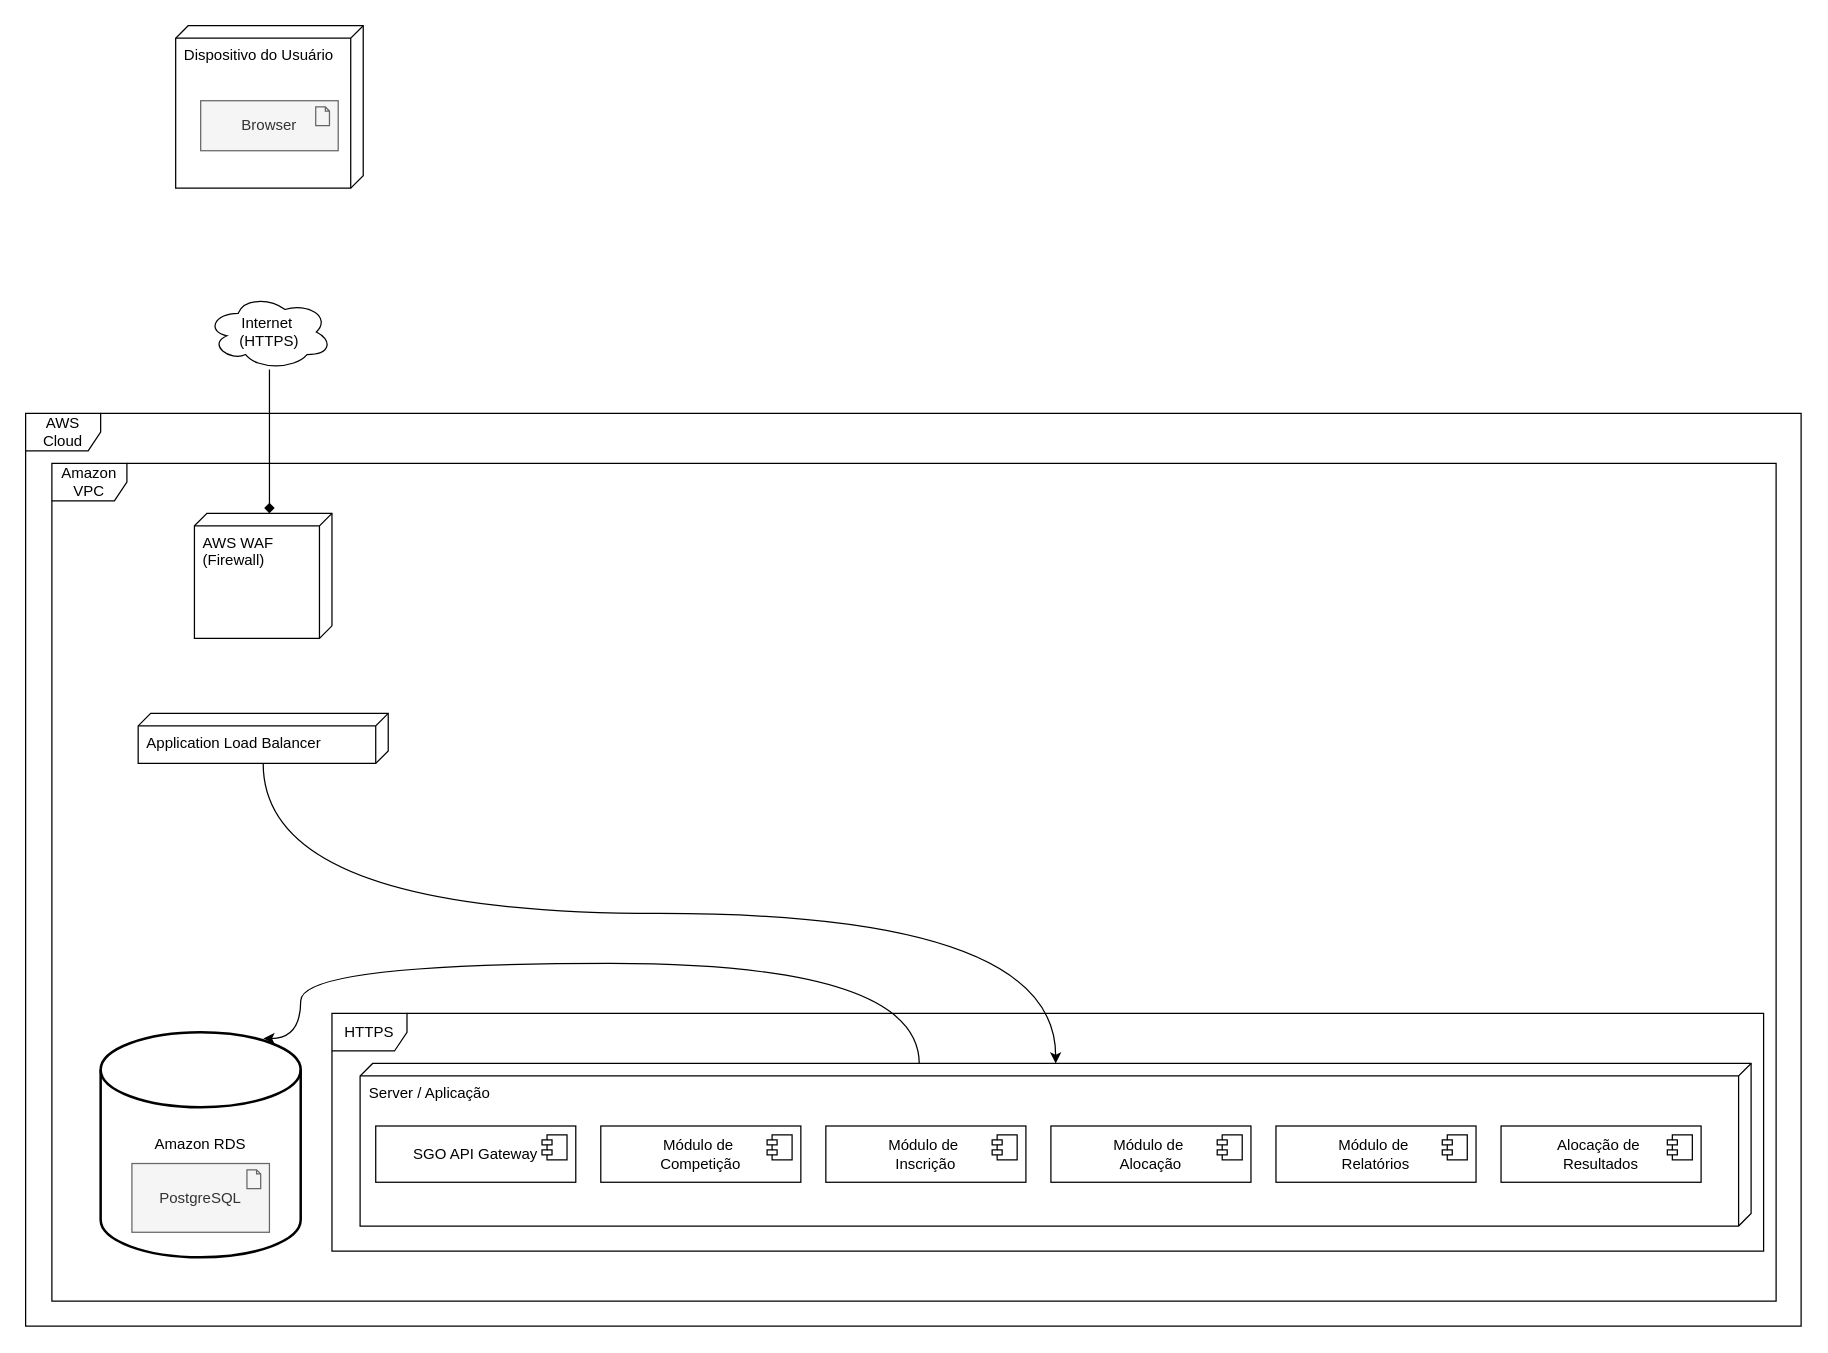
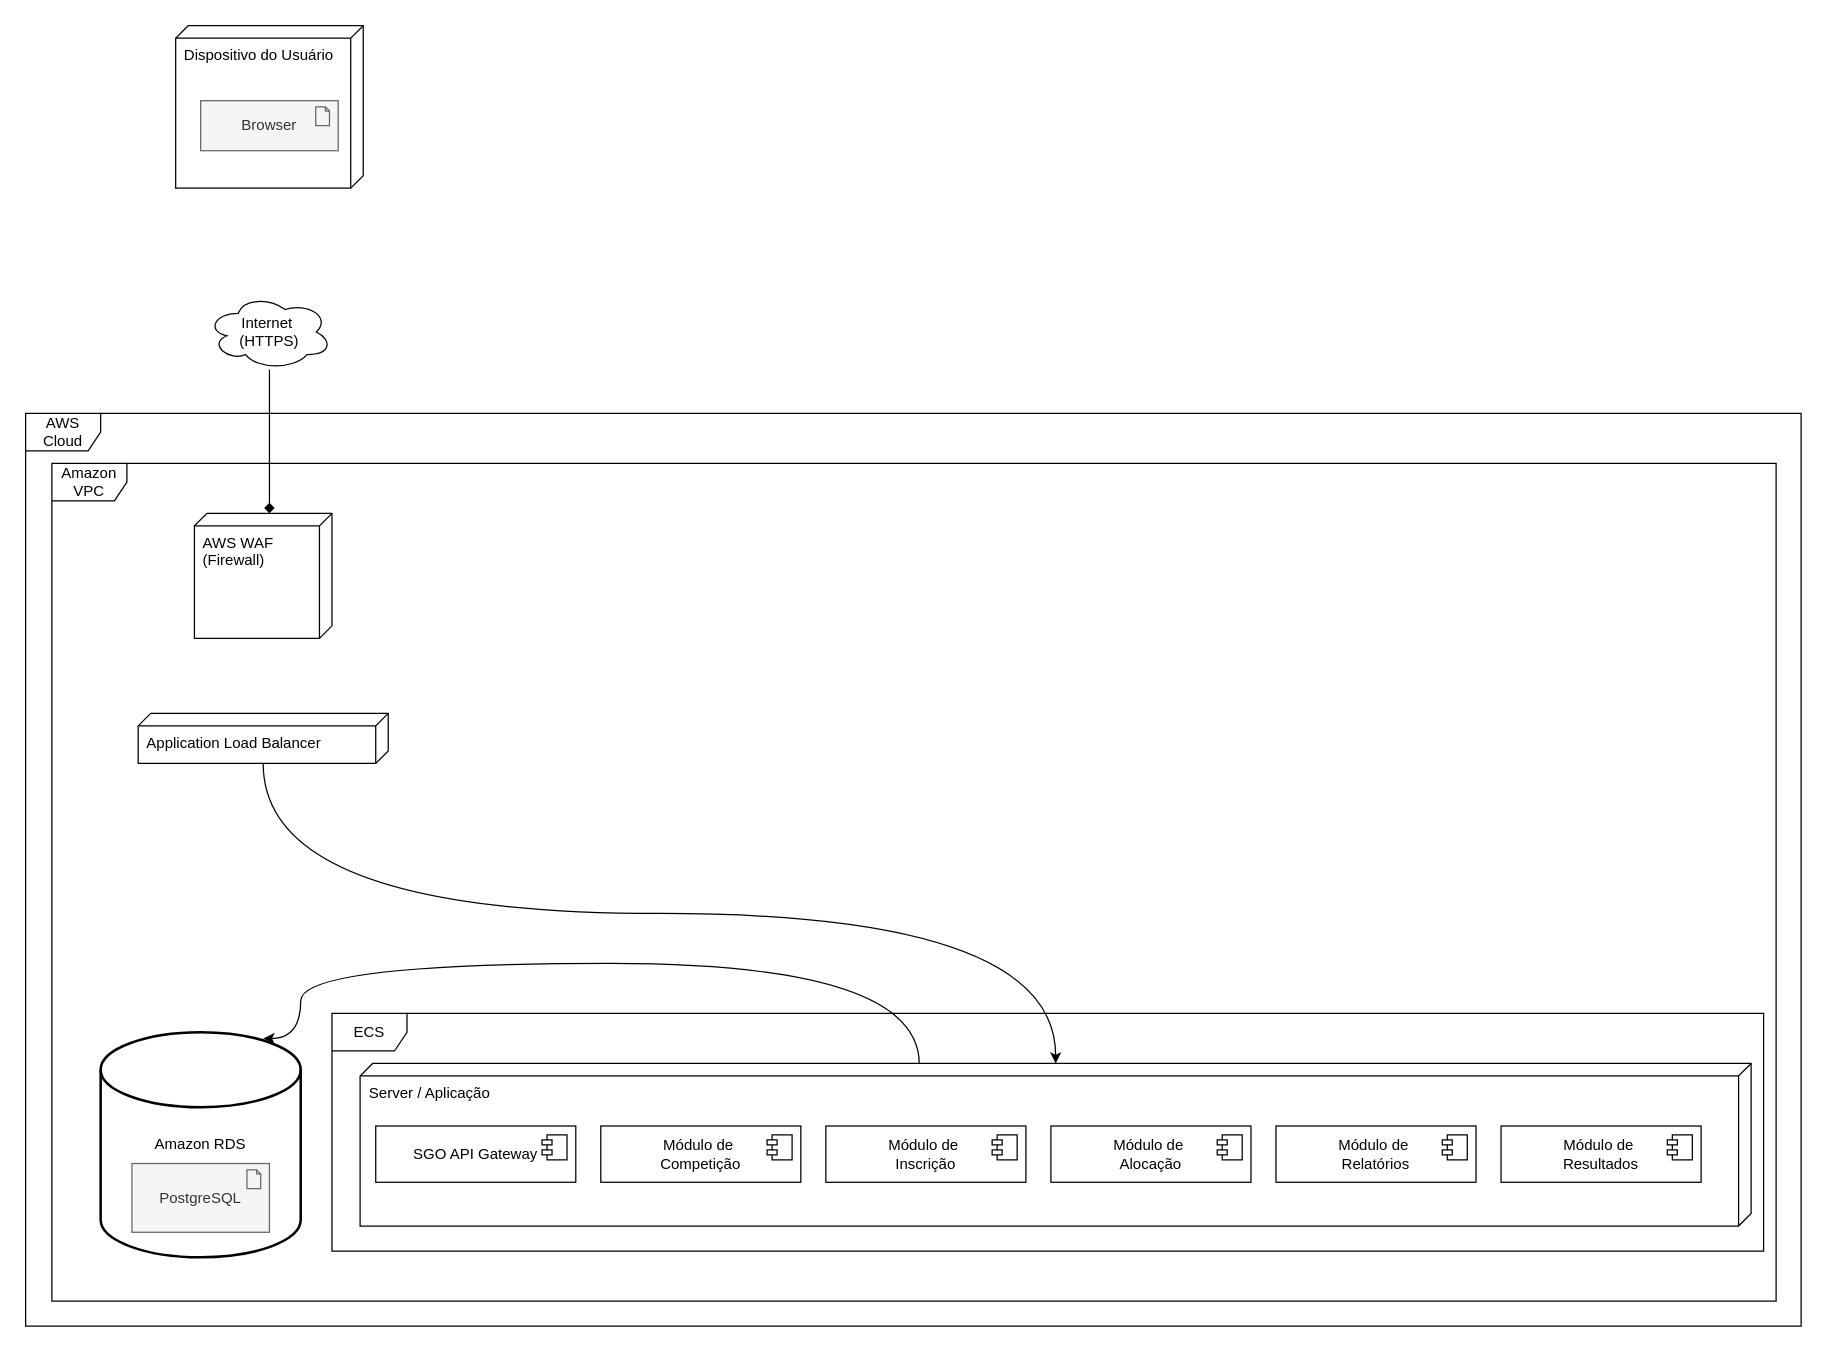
(369, 1032) -> (369, 1032)
(1601, 1154) -> (1601, 1154)
